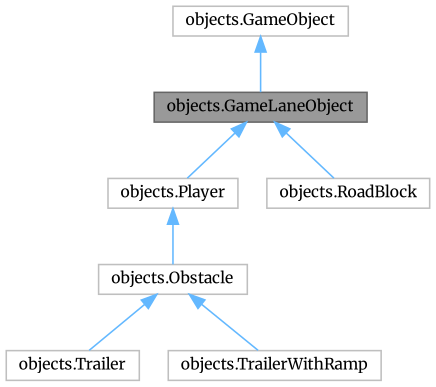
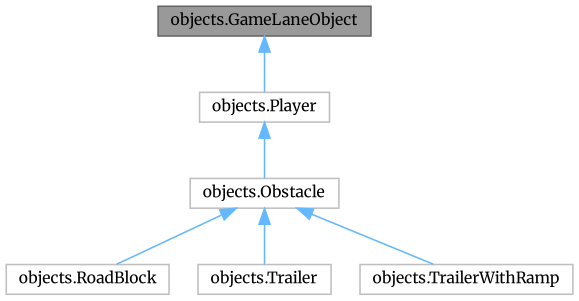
(261, 21) -> none
(310, 156) -> (169, 240)
